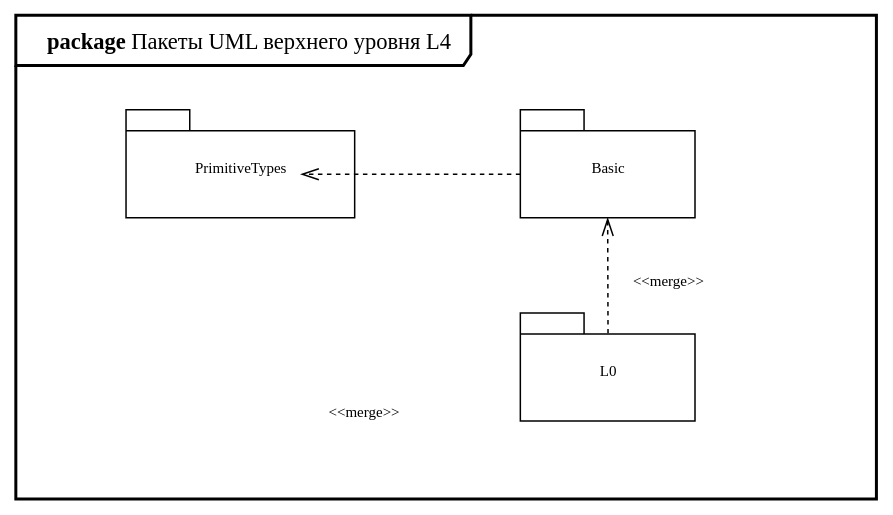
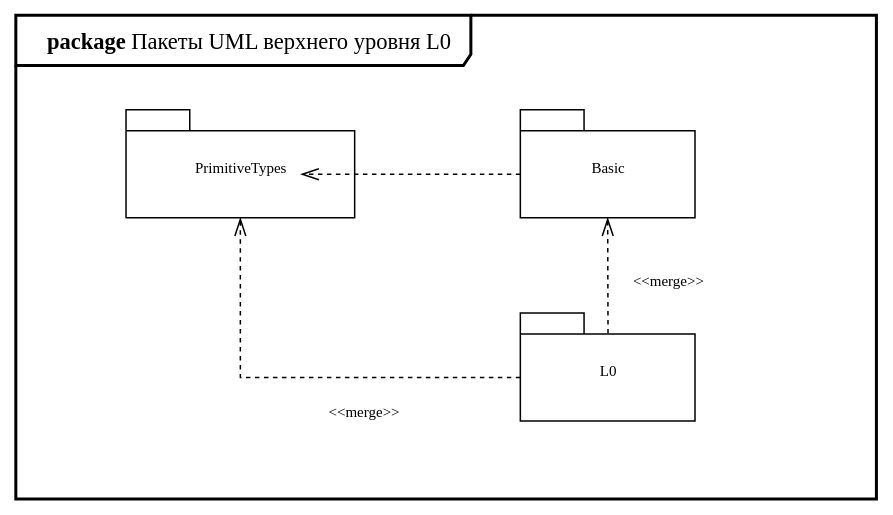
(238, 41) -> (238, 41)
none -> (302, 378)
